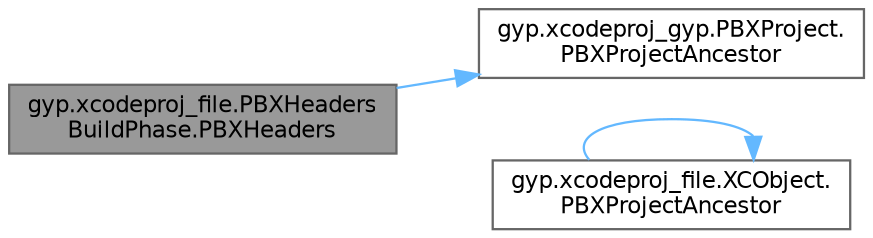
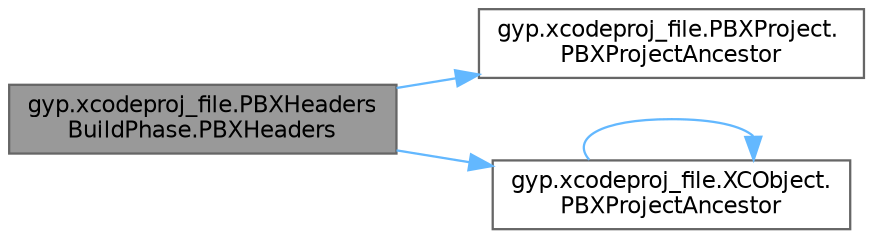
(671, 44) -> (671, 44)
none -> (433, 156)
